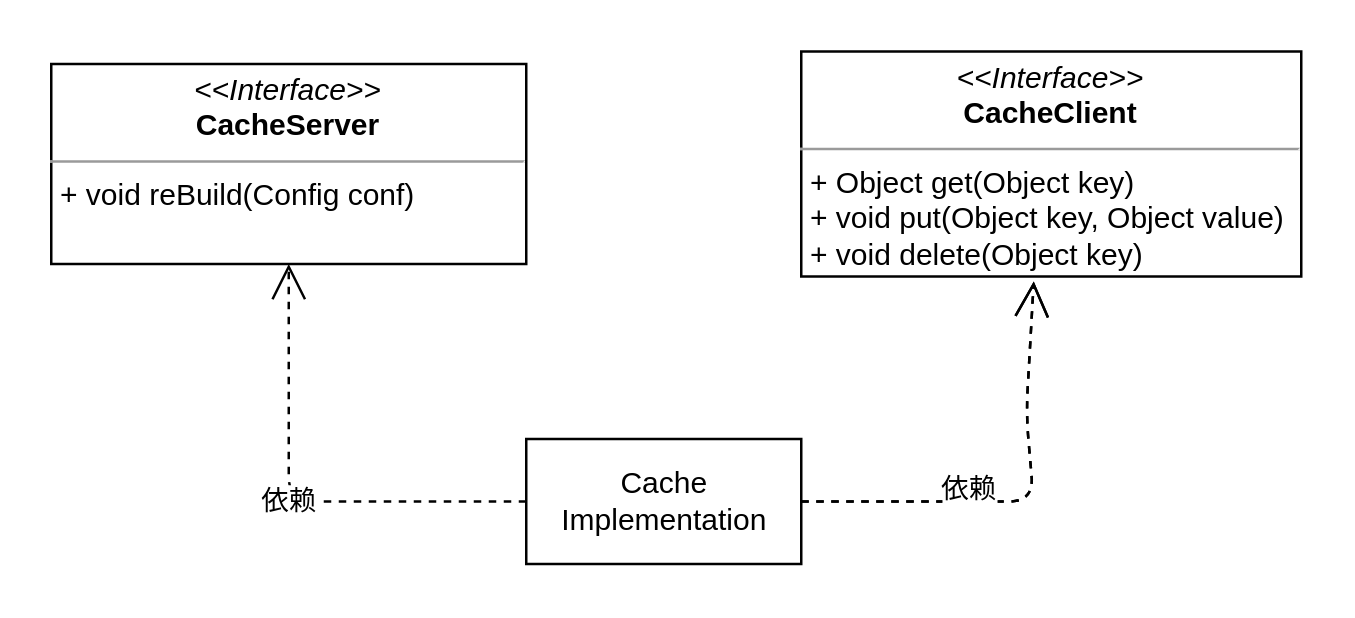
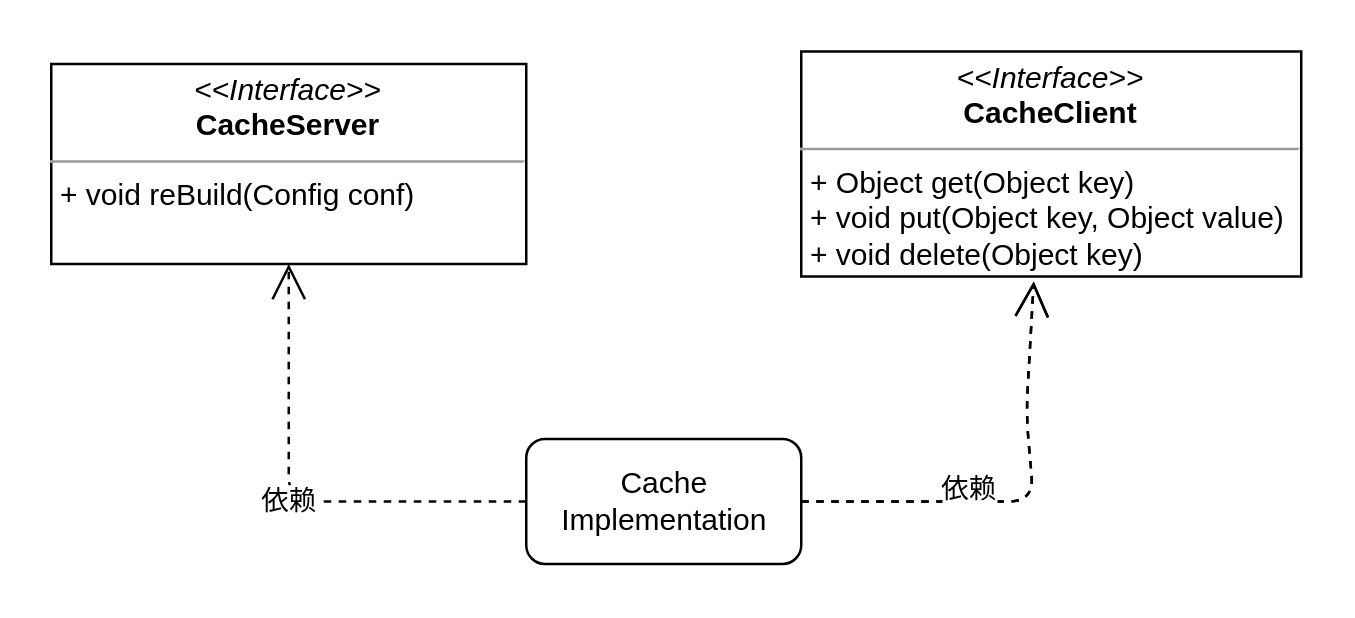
(664, 501) -> (664, 501)
